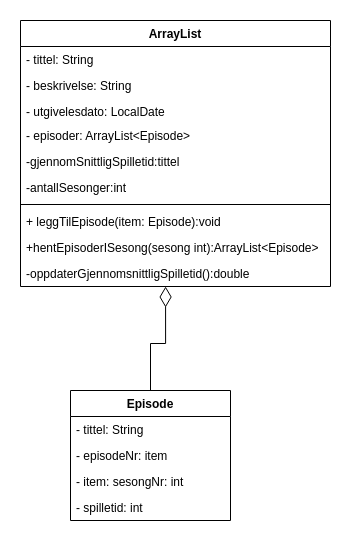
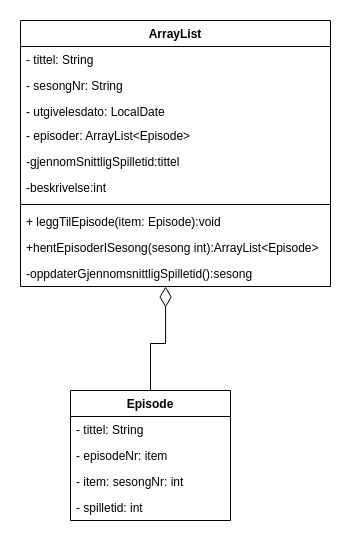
(87, 86) -> (80, 86)
(84, 188) -> (74, 188)
(153, 274) -> (155, 274)
